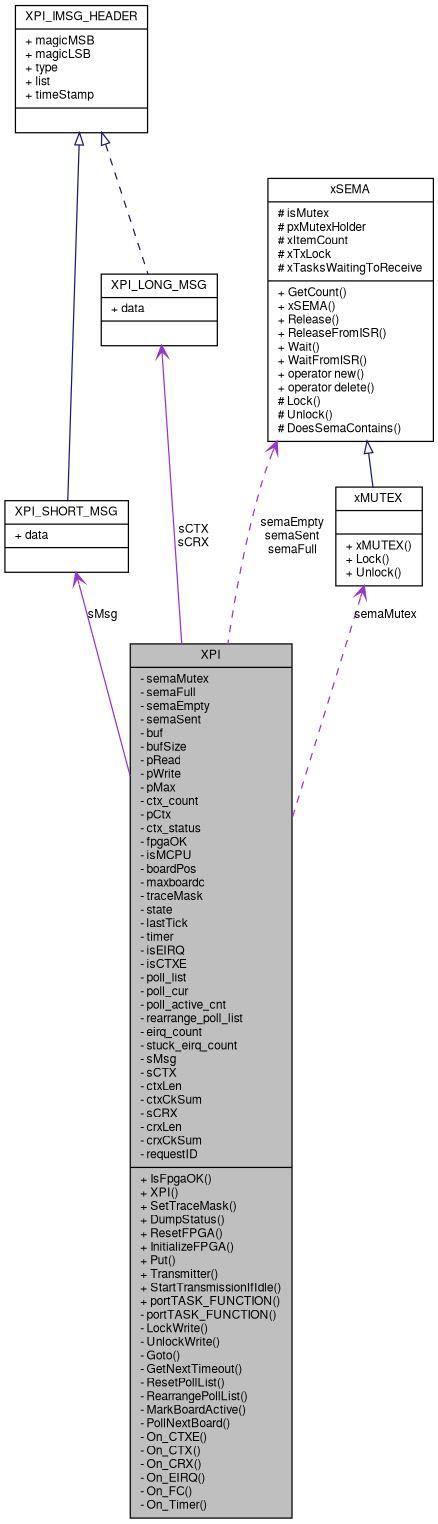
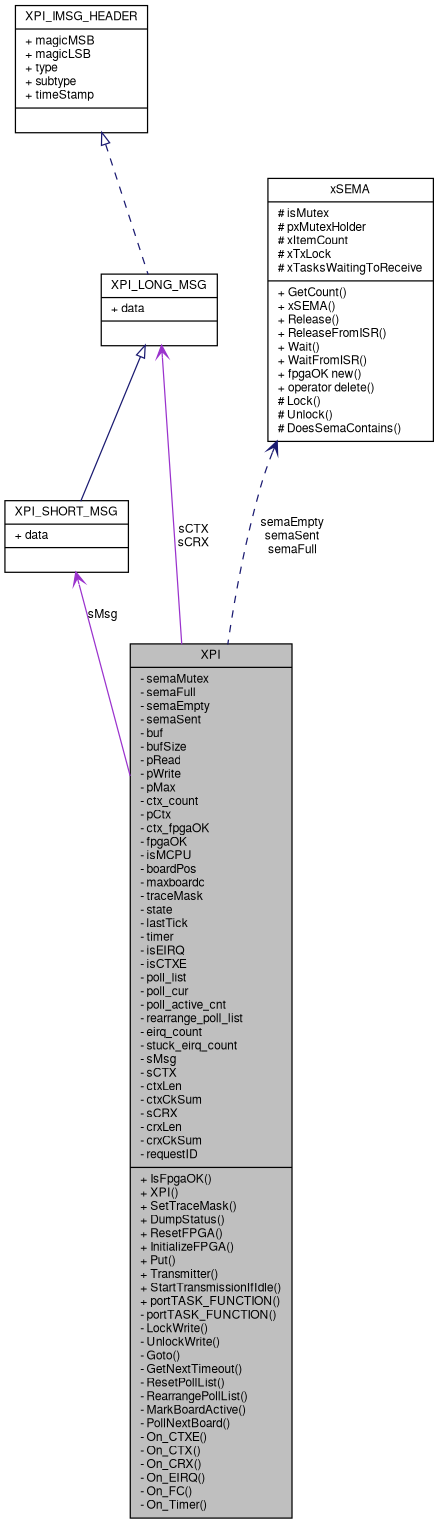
(38, 81) -> (51, 81)
(73, 323) -> (111, 429)
(321, 374) -> (320, 374)
(379, 536) -> none
(245, 547) -> (245, 547)
(171, 828) -> (175, 828)
